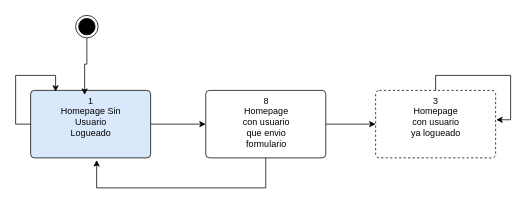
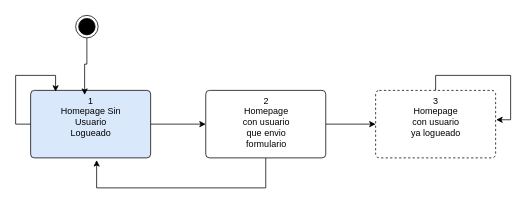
(266, 123) -> (266, 123)
